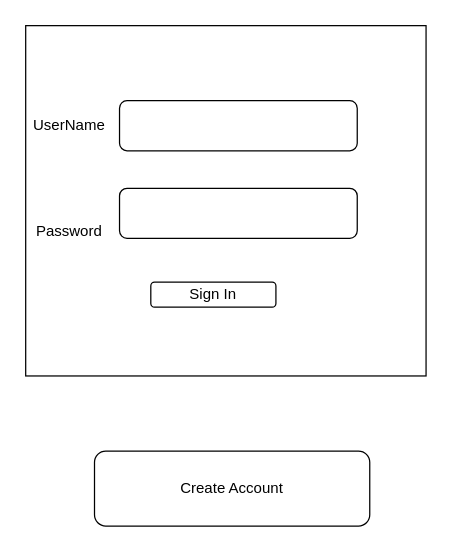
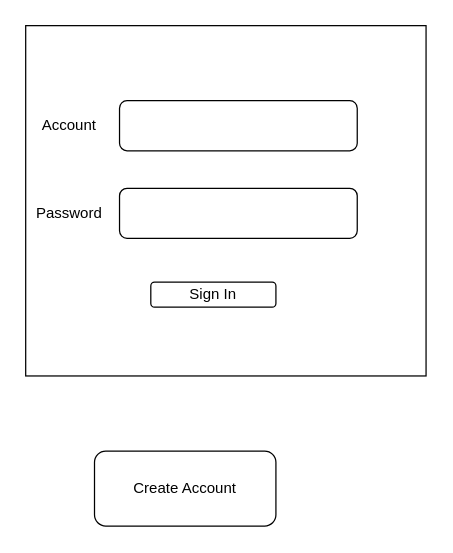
(69, 126) -> (69, 126)
(69, 232) -> (69, 213)
(232, 488) -> (185, 488)
